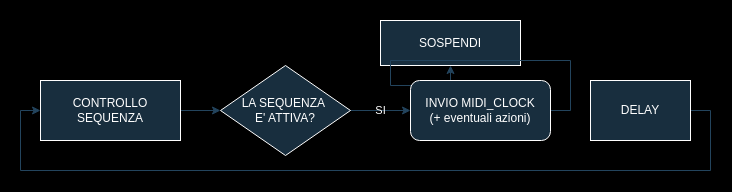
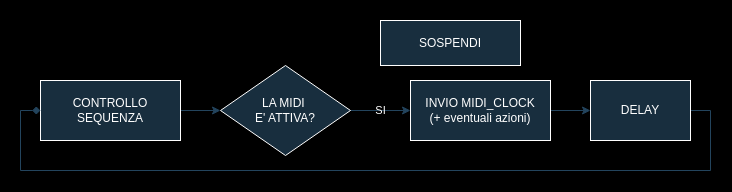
(411, 86) -> (576, 111)
(32, 111) -> (32, 111)
(286, 111) -> (286, 111)
(481, 111) -> (481, 111)
